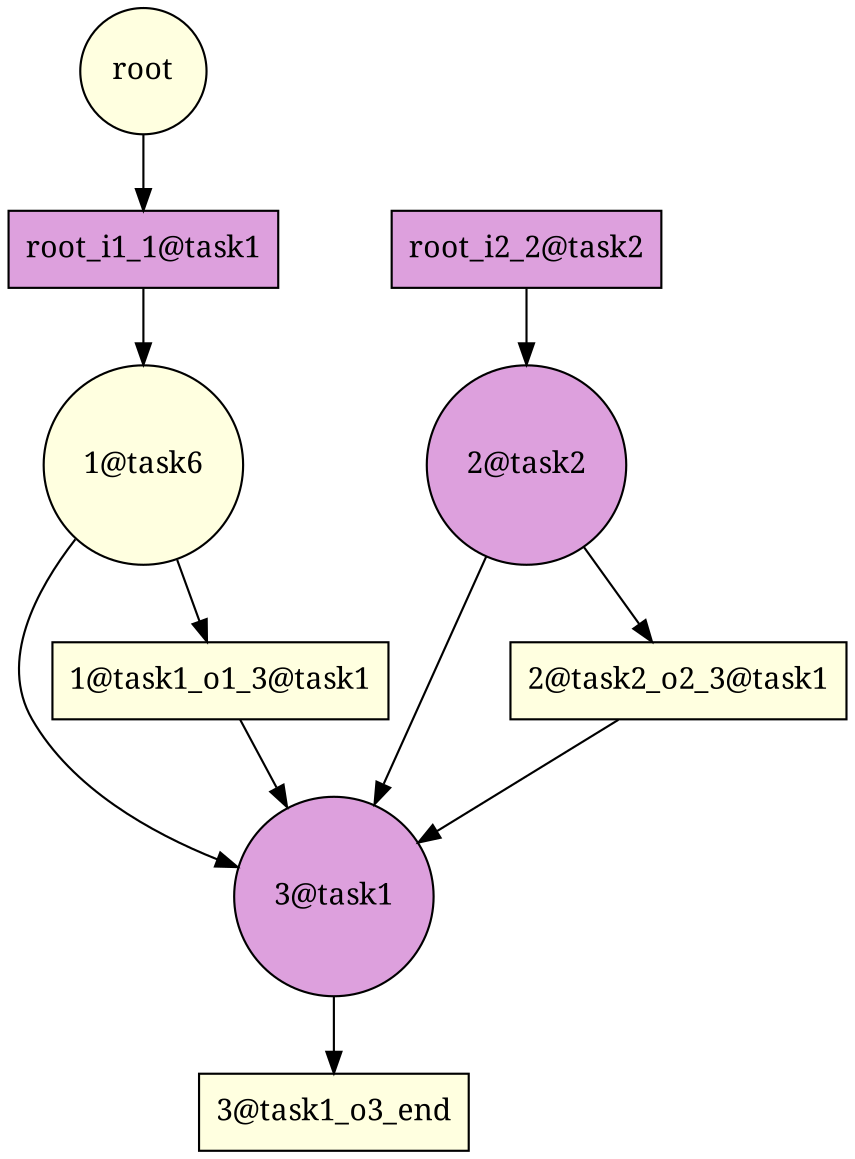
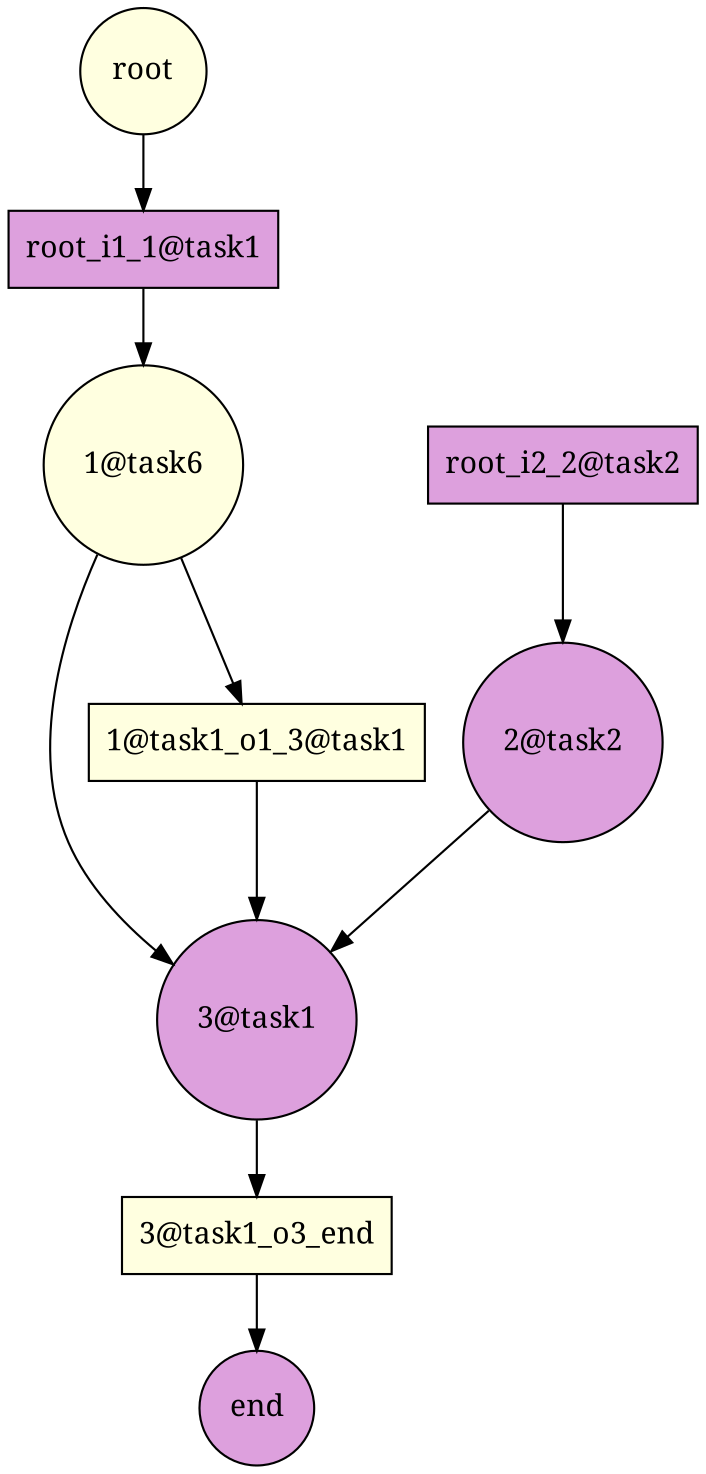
(678, 681) -> none
none -> (257, 1408)
